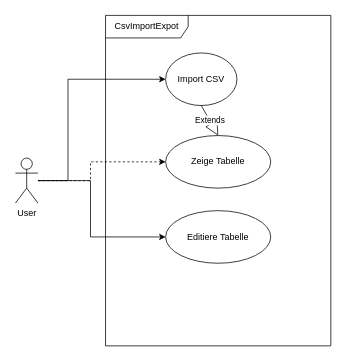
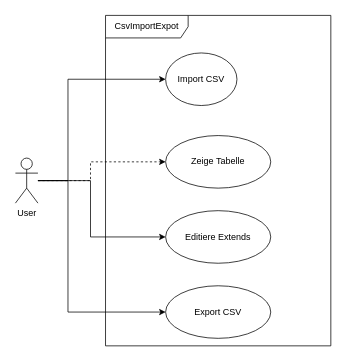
(206, 114) -> none
(218, 237) -> (218, 237)
none -> (68, 311)
none -> (218, 312)
